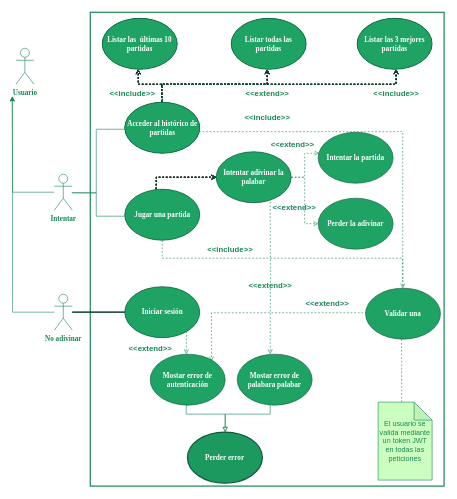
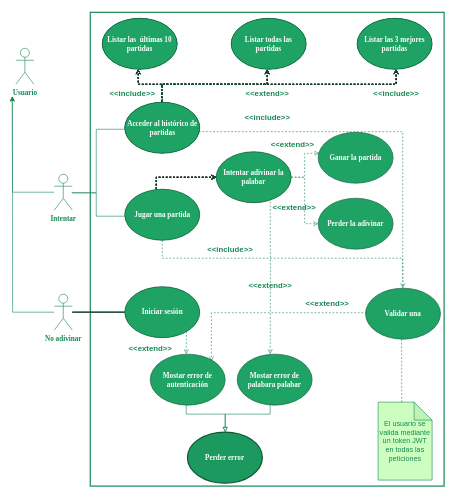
(356, 158) -> (356, 158)
